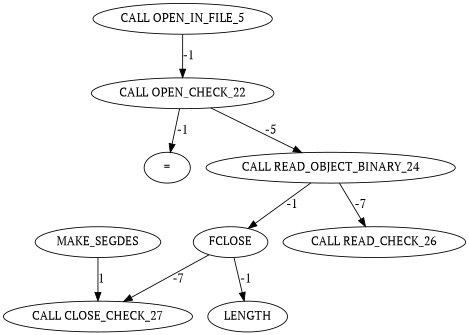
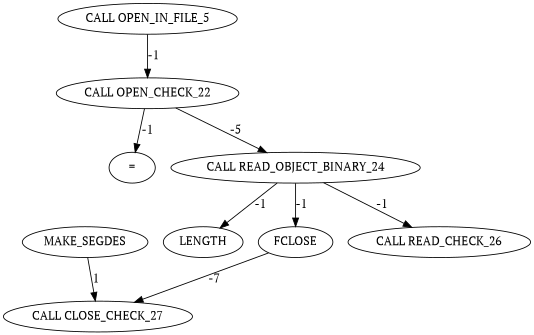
(361, 205) -> (382, 205)
(238, 275) -> (252, 203)
